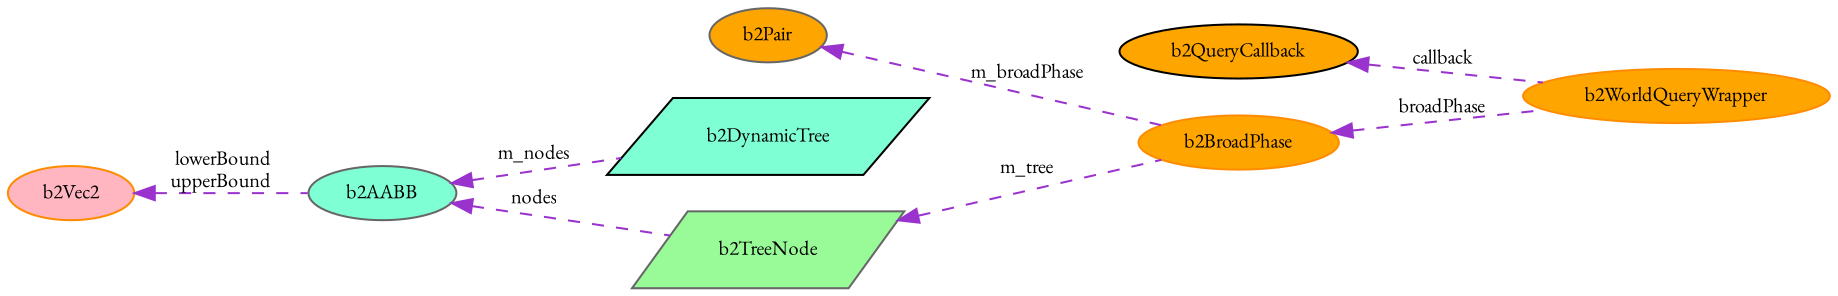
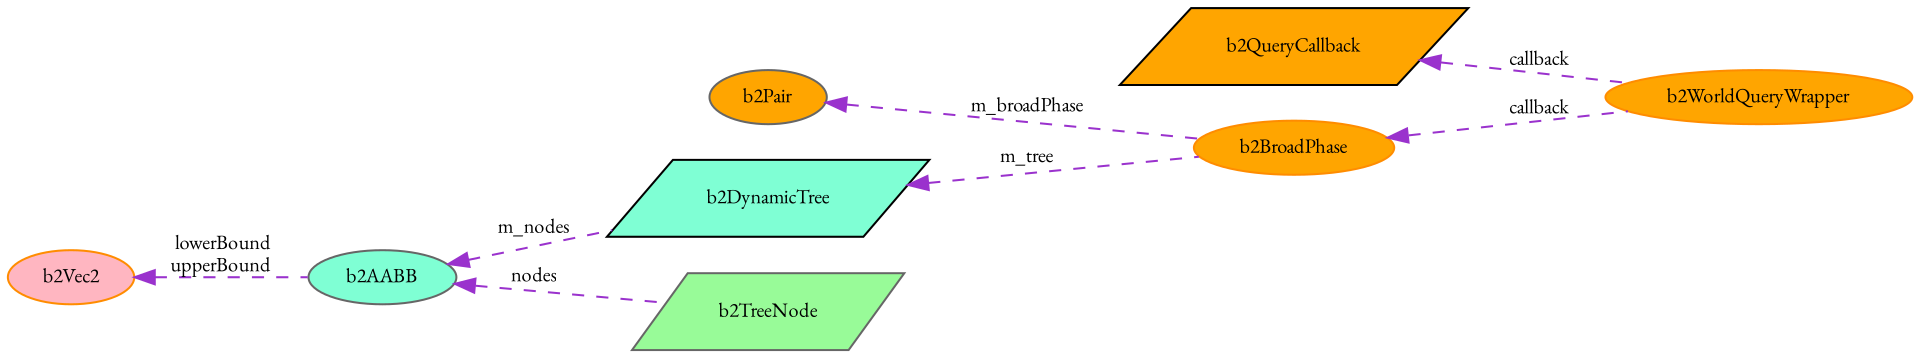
(1239, 51) -> (1294, 47)
(1440, 107) -> (1537, 108)
(1040, 188) -> (1064, 170)
